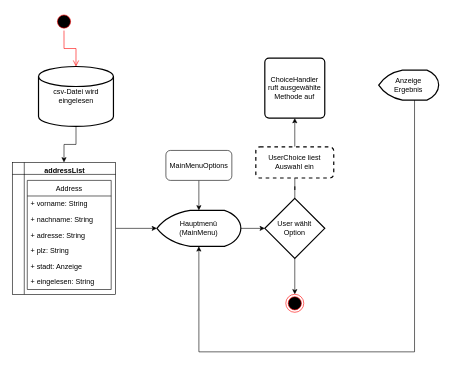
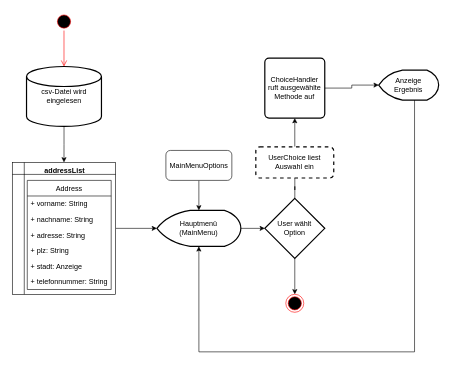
none -> (352, 88)
(76, 96) -> (64, 96)
(65, 282) -> (72, 282)
